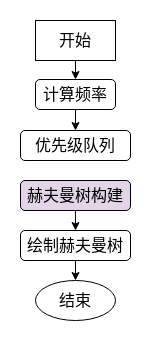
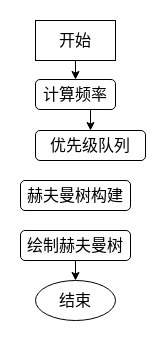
(76, 146) -> (91, 146)
(76, 196) -> (76, 196)
(76, 217) -> none
